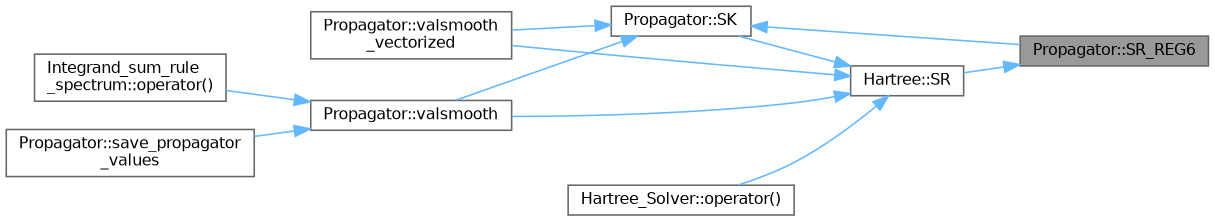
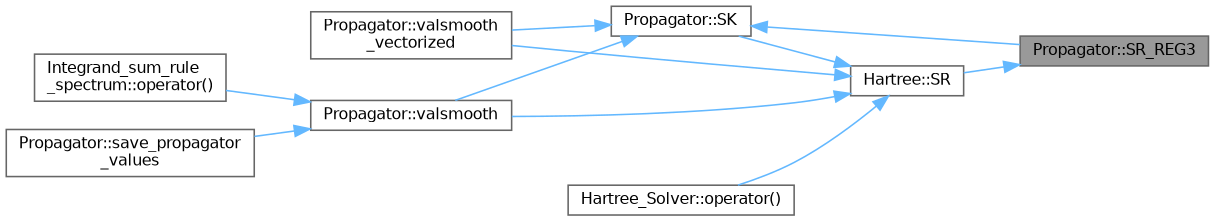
(1114, 51) -> (1114, 51)
